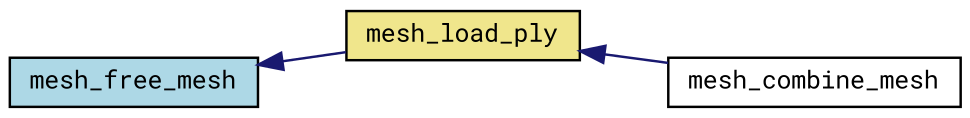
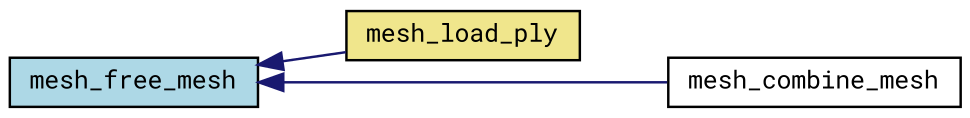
(637, 59) -> (475, 82)
